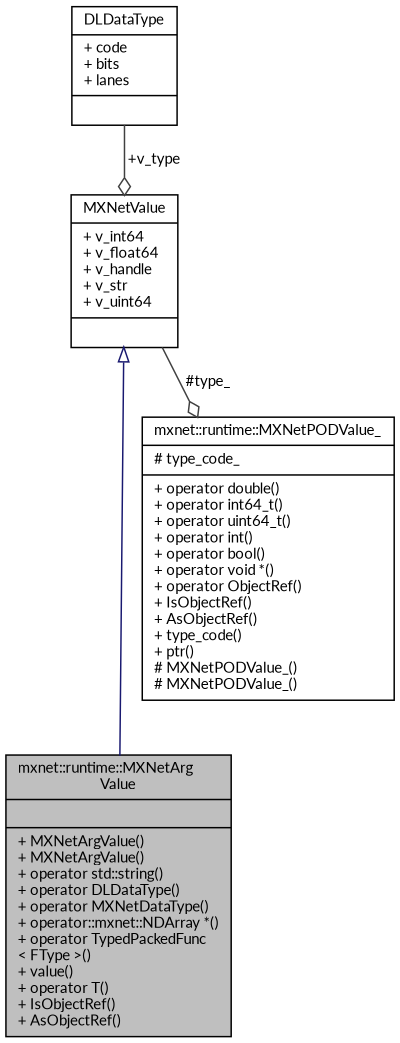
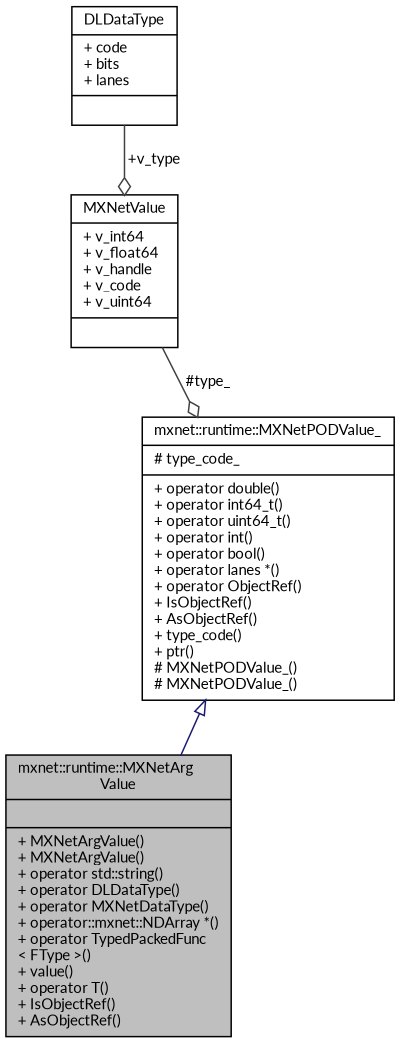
(106, 286) -> (113, 286)
(122, 559) -> (190, 735)
(215, 571) -> (217, 571)
